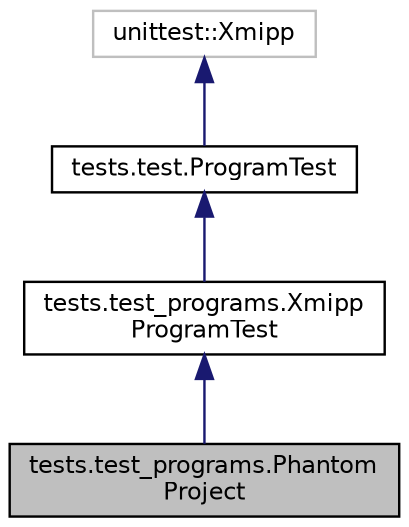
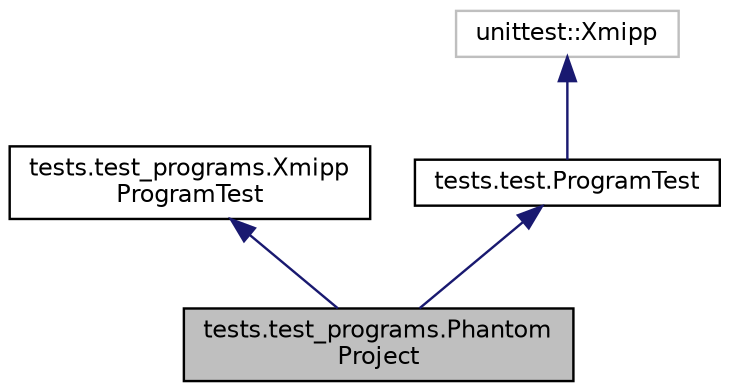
(204, 250) -> (471, 265)
